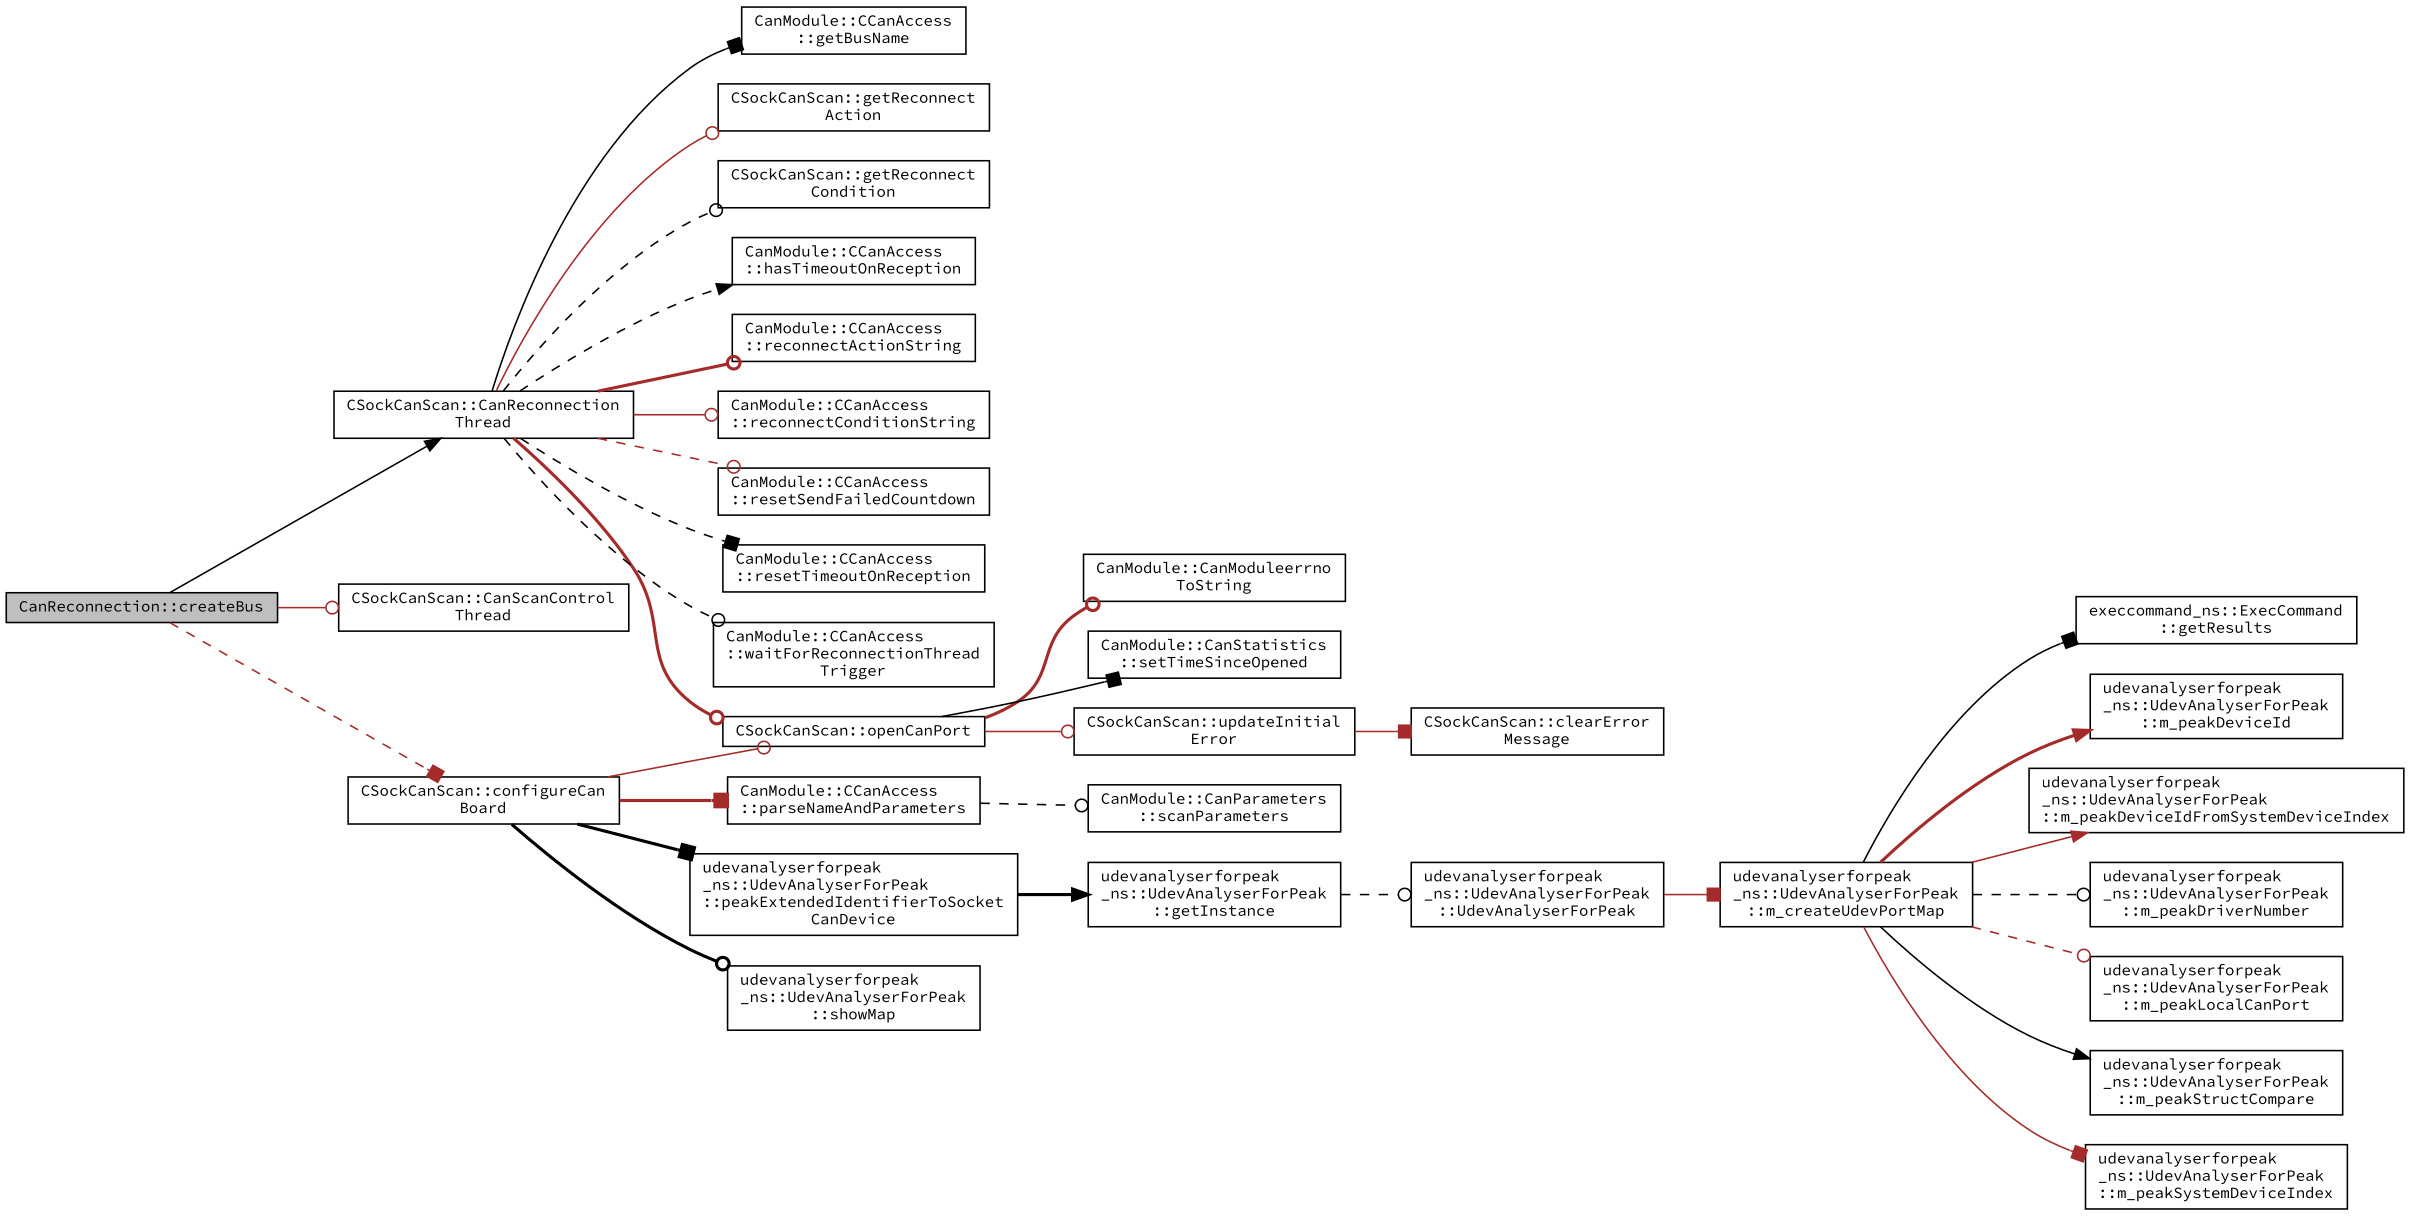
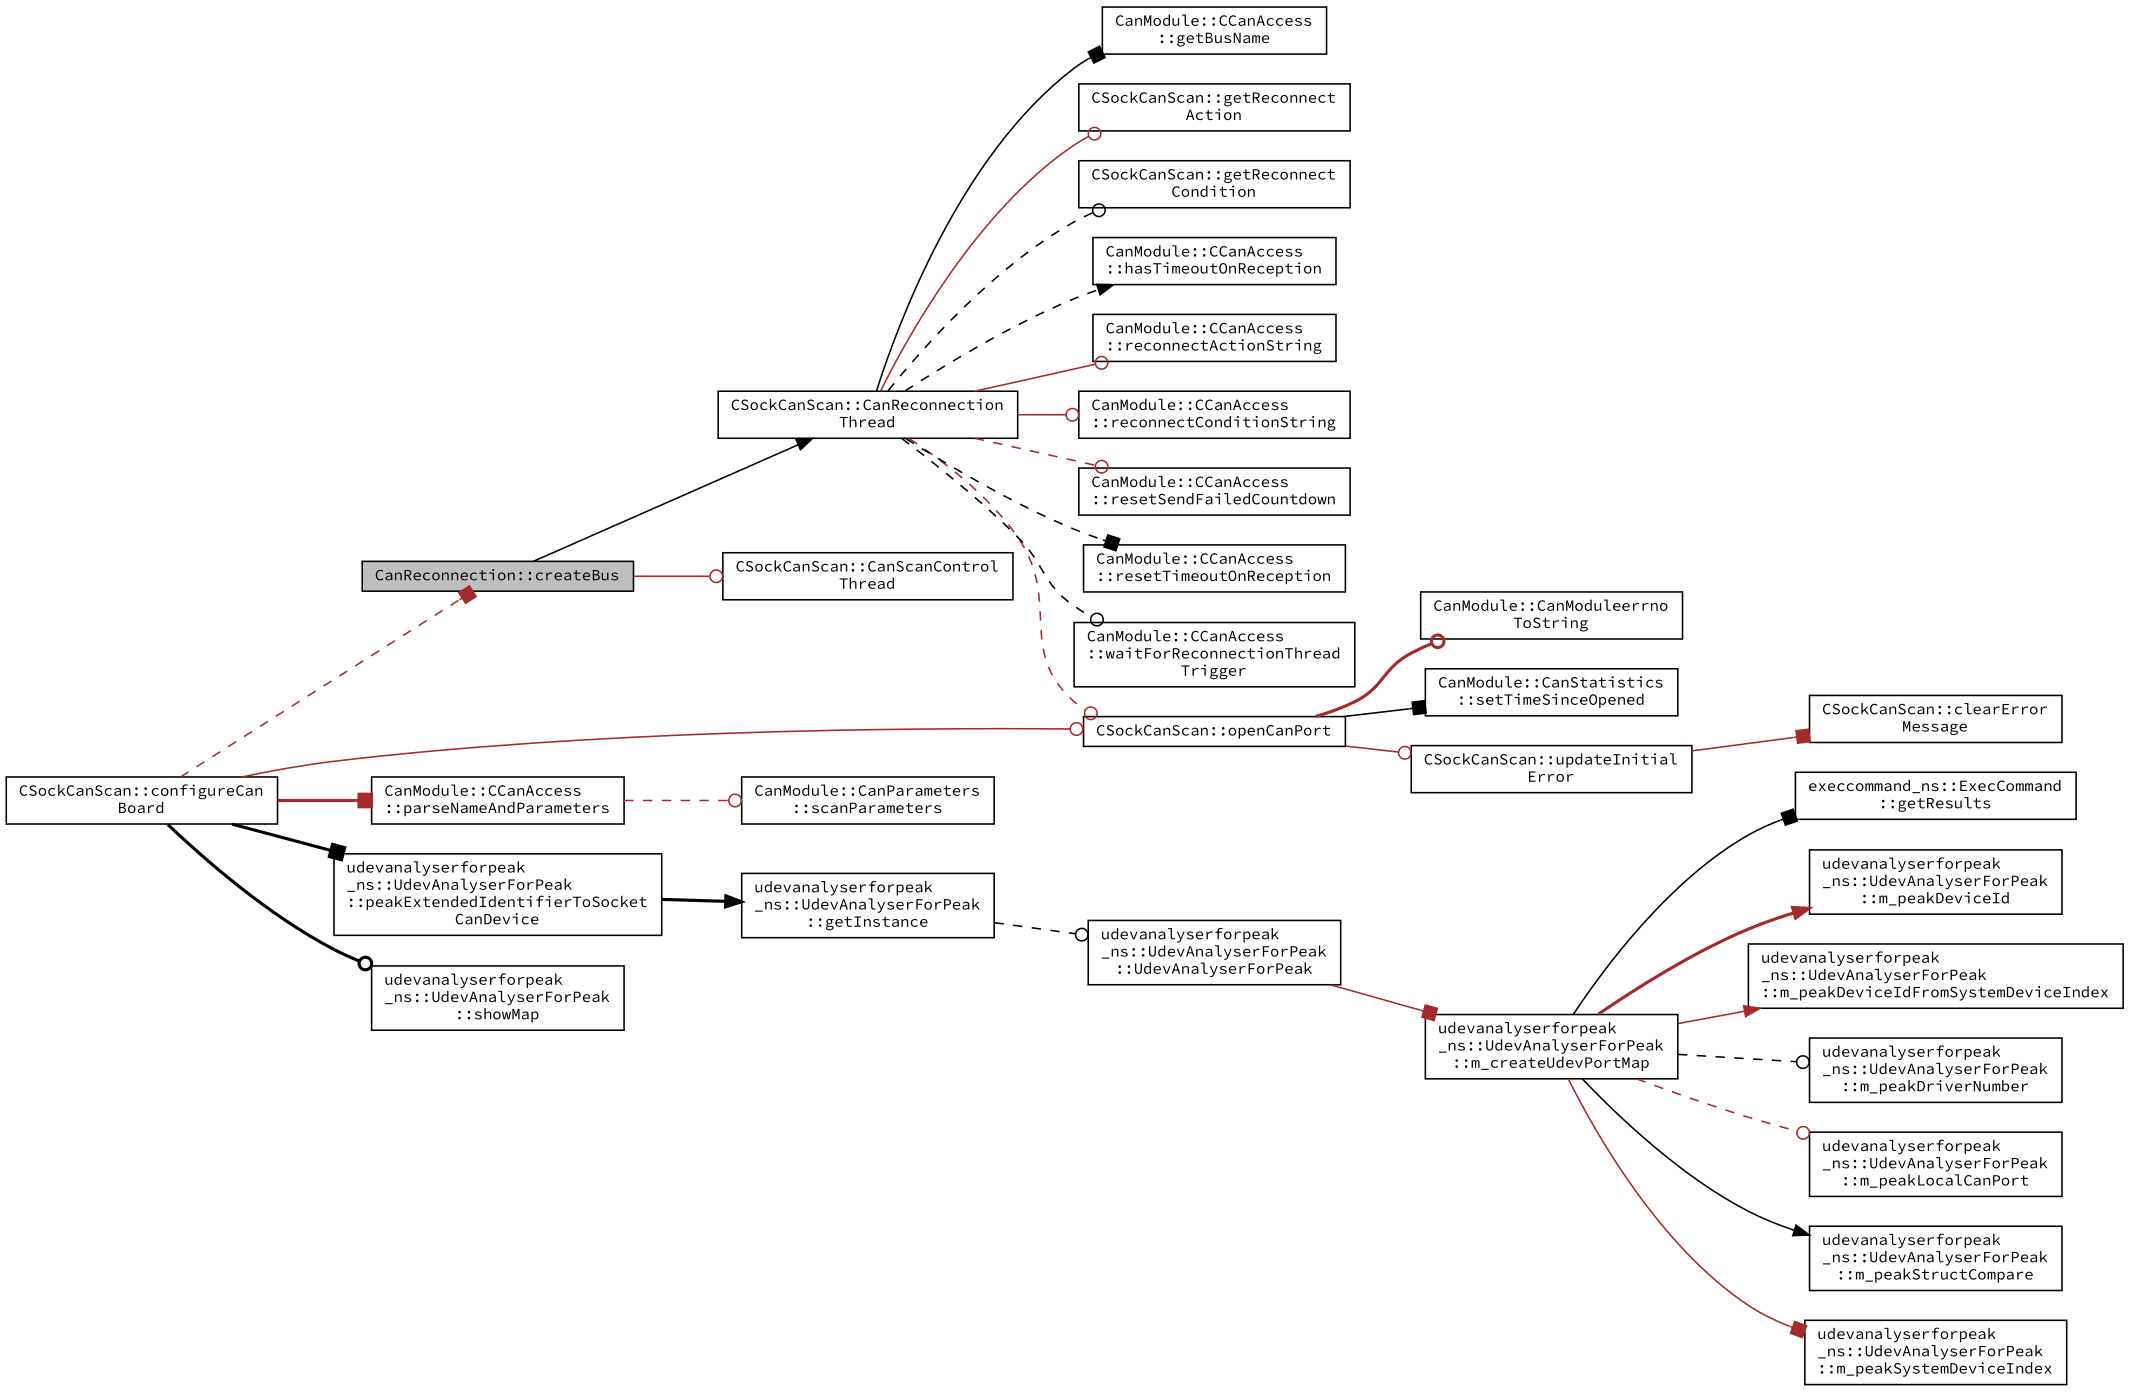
(663, 378) -> (1035, 378)
(645, 590) -> (1036, 581)
(298, 696) -> (320, 688)
(1028, 804) -> (676, 800)
